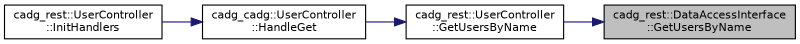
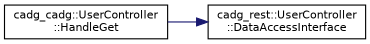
(83, 22) -> none
(485, 22) -> (287, 22)
(700, 22) -> none
